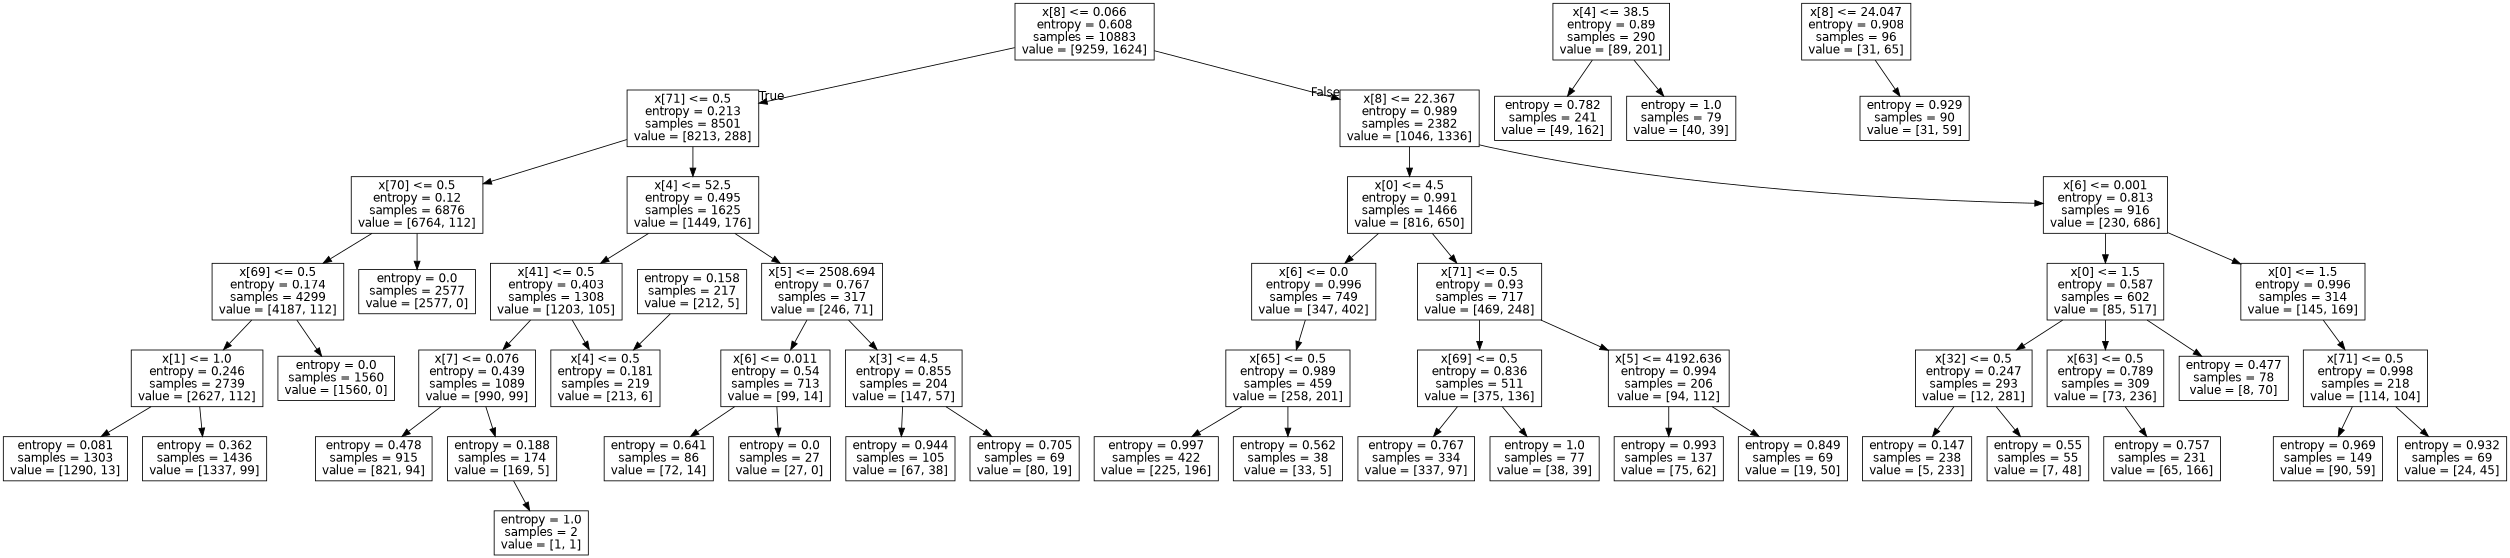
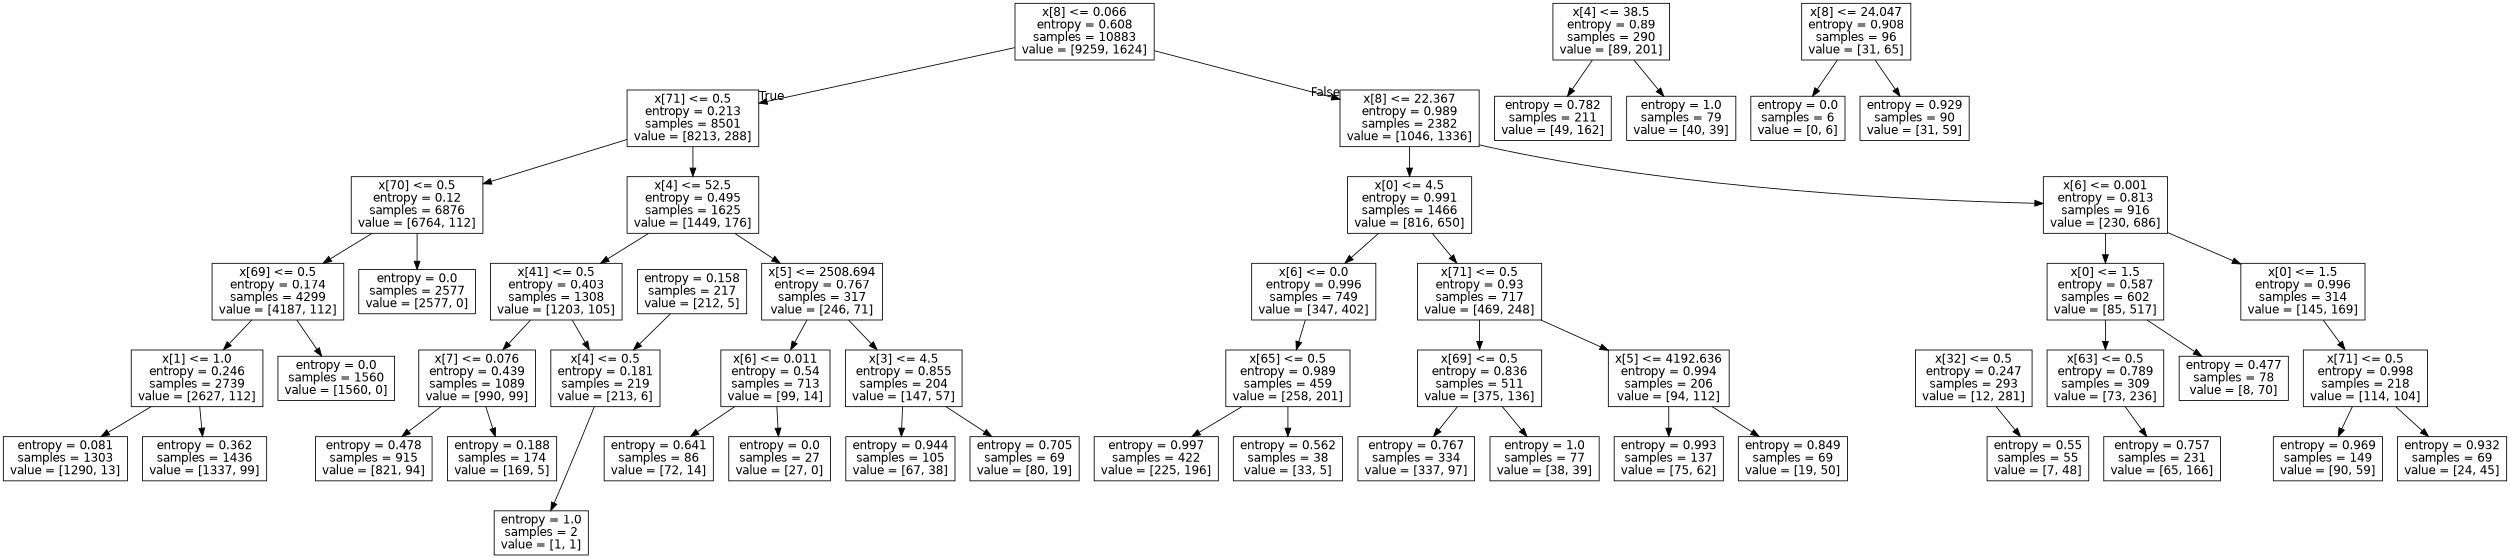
(1553, 118) -> (1553, 118)
none -> (1798, 118)
(2043, 333) -> none
(1917, 459) -> none
(520, 492) -> (575, 455)
